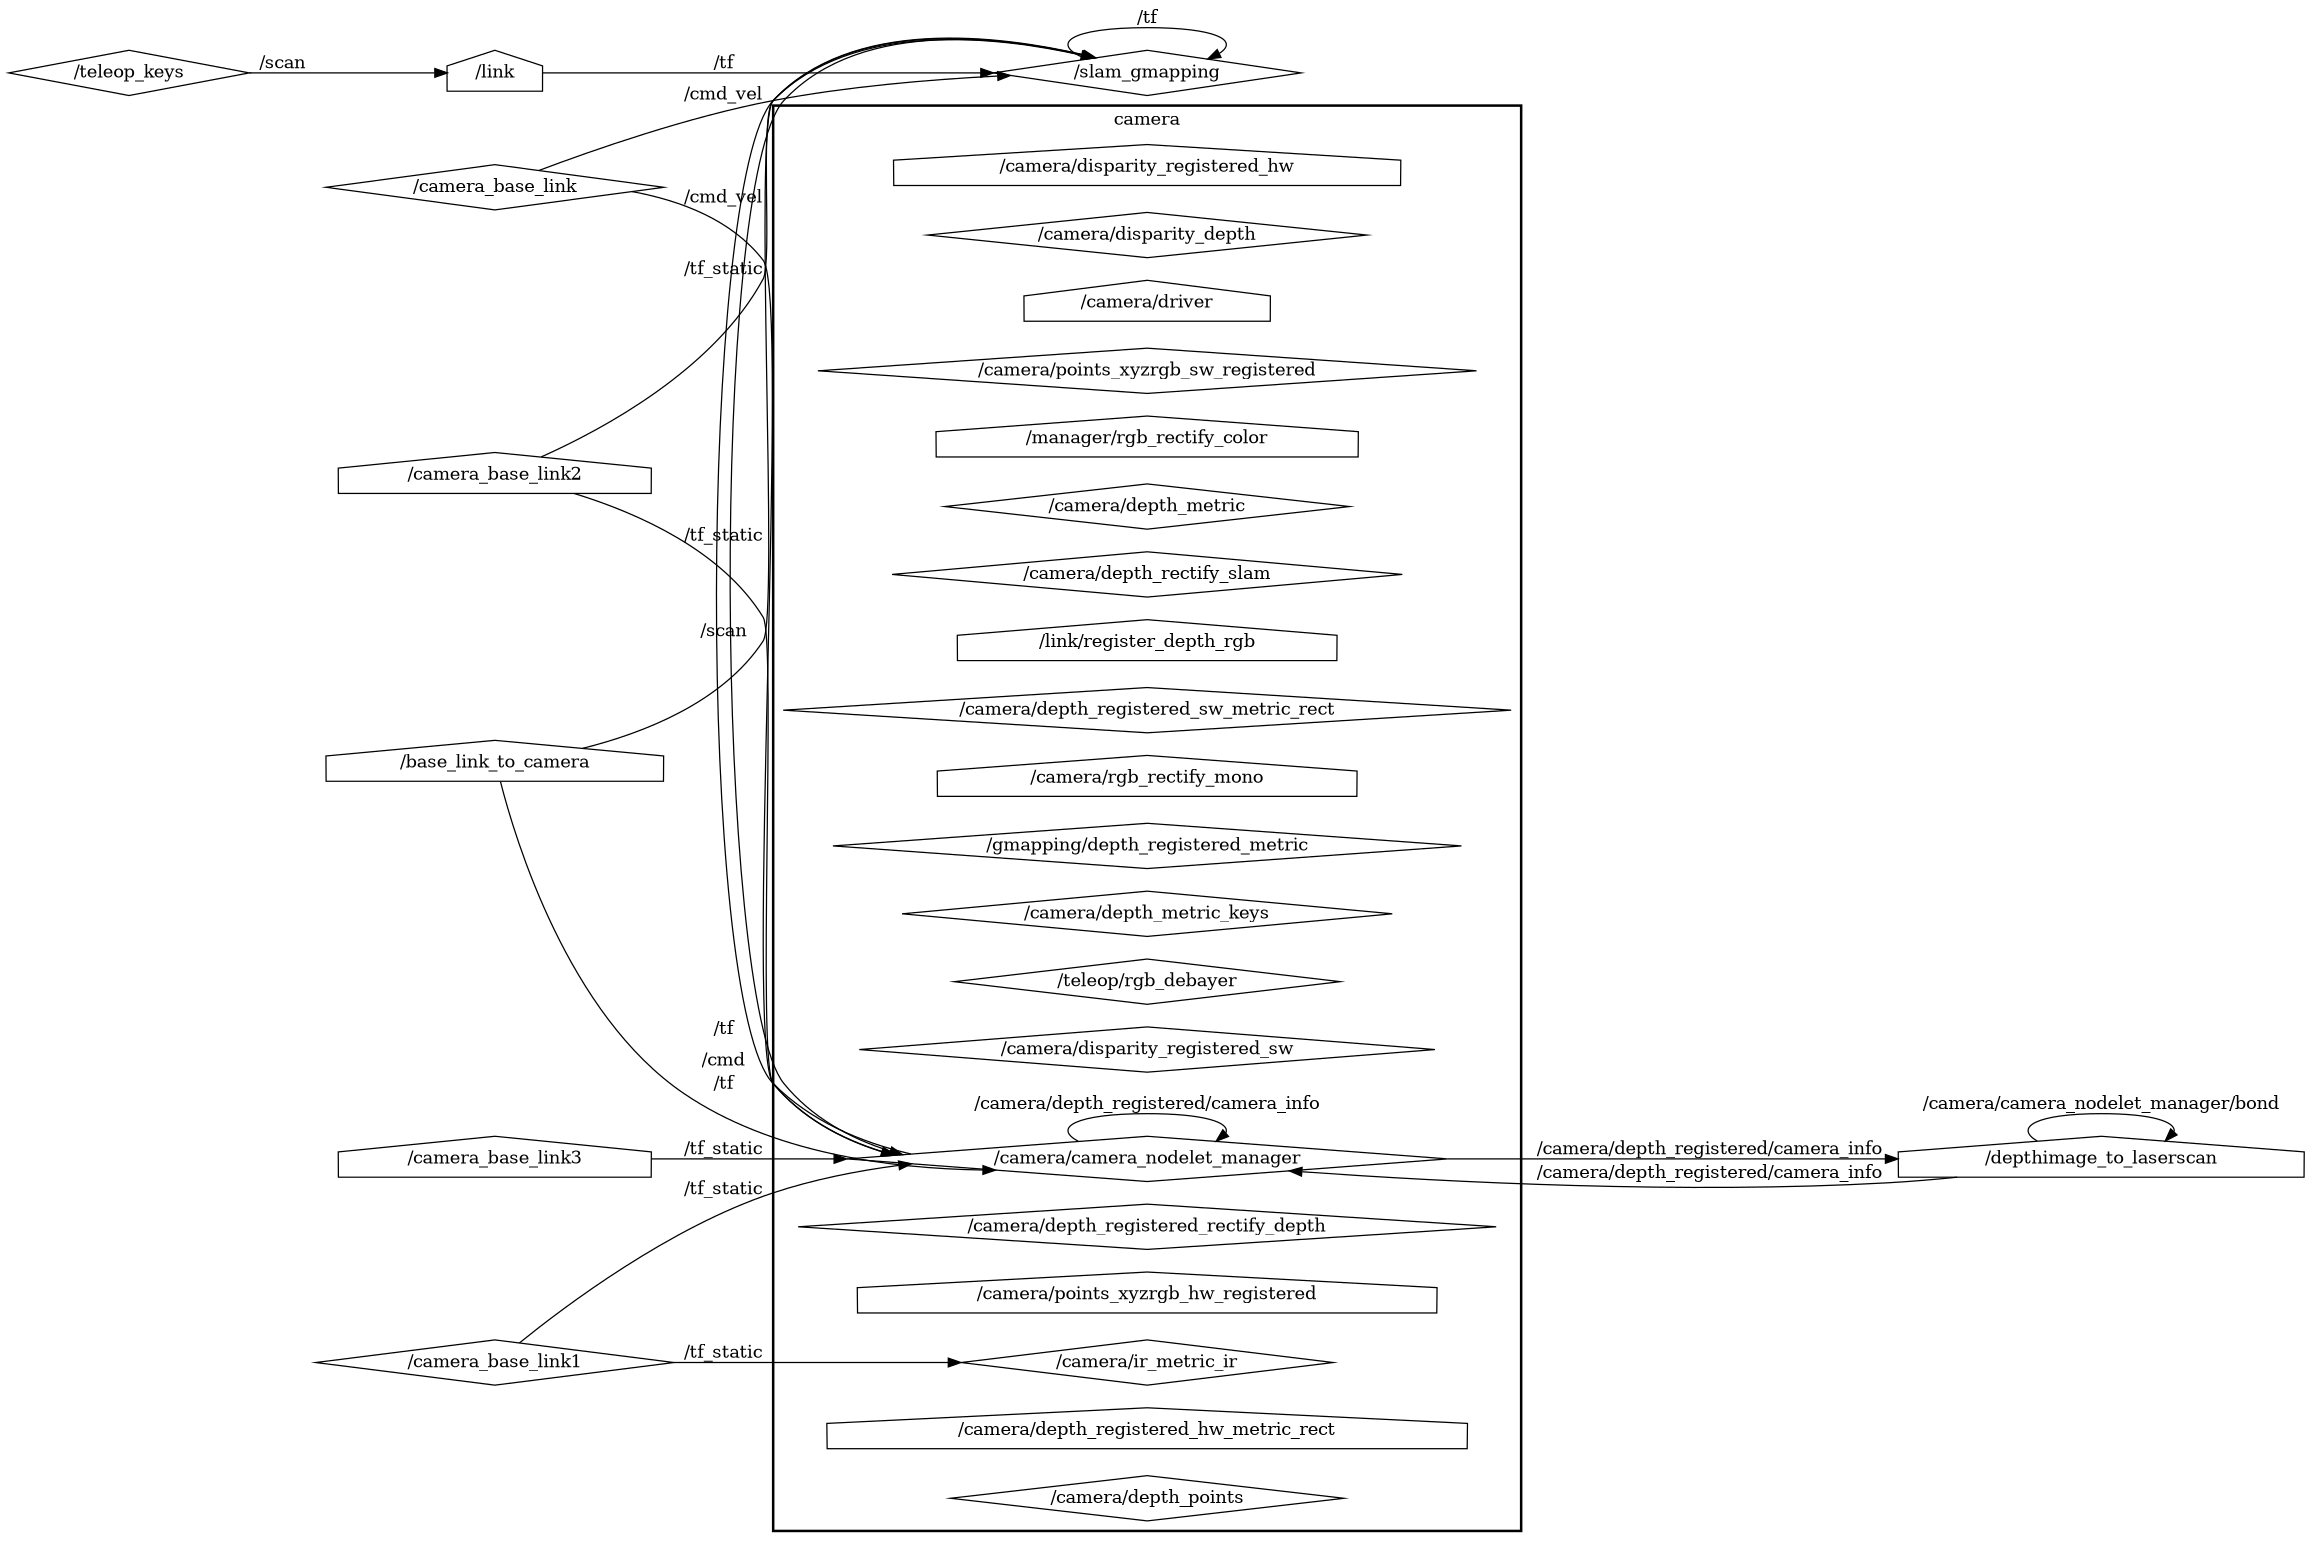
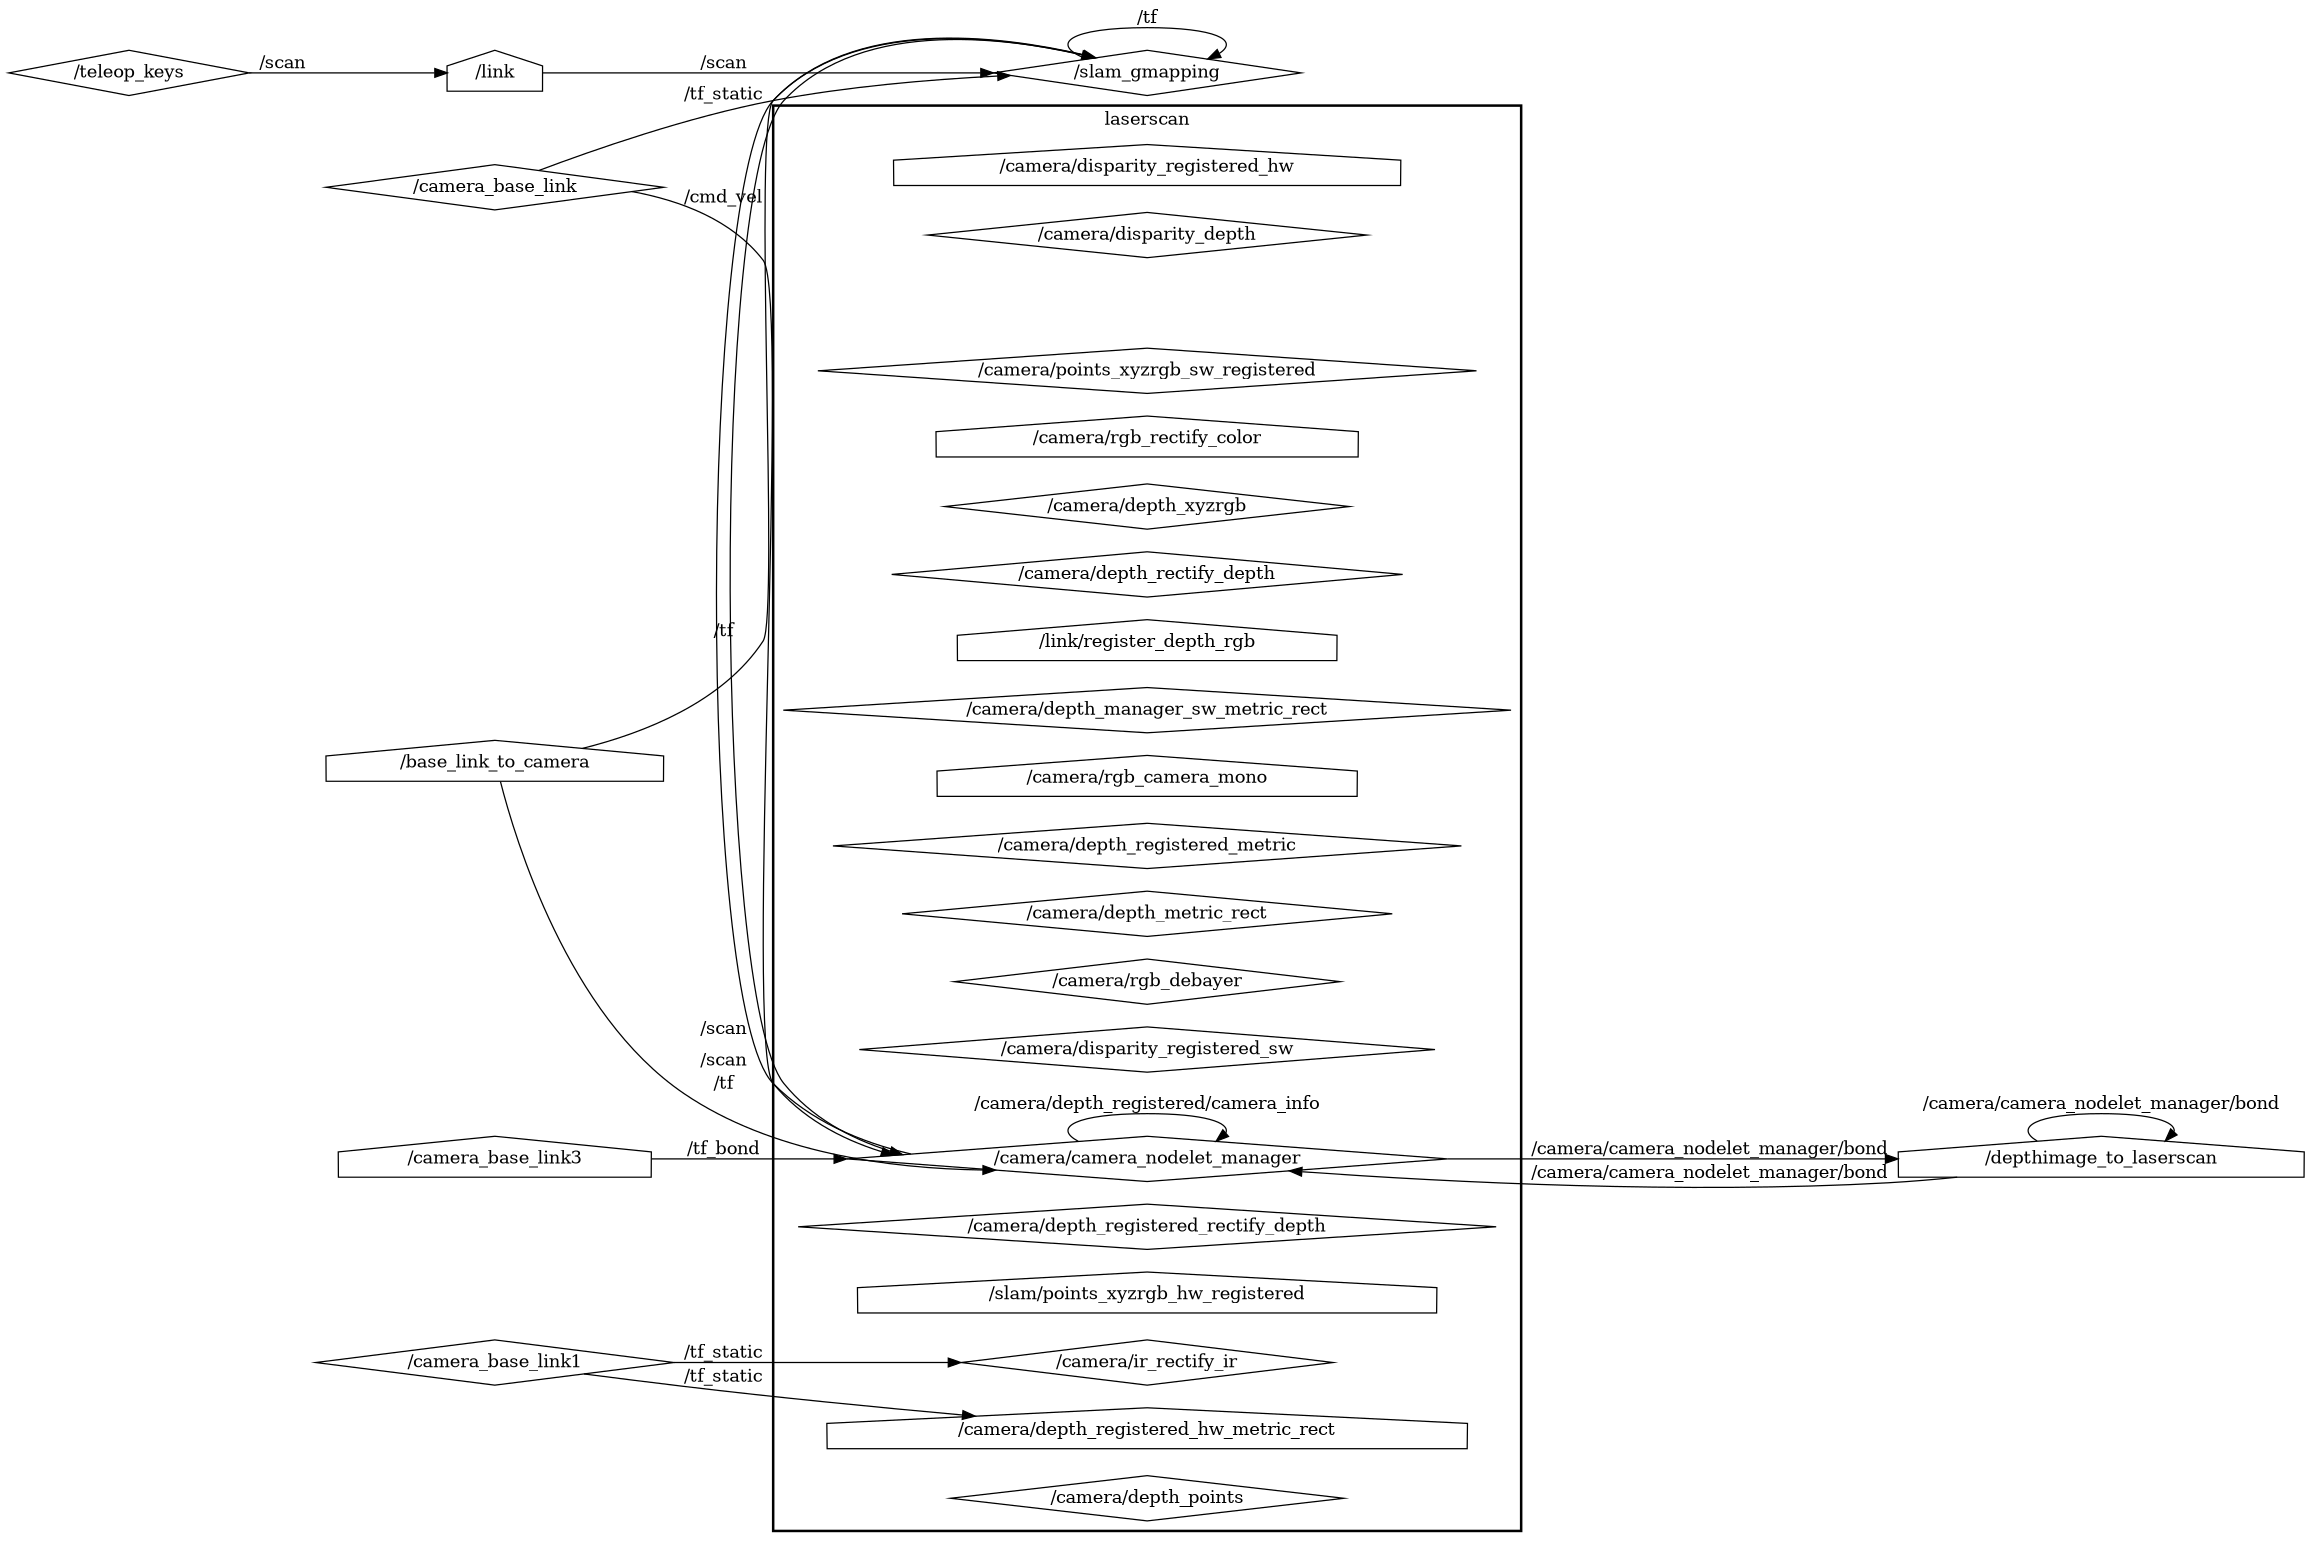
(724, 63) -> (724, 63)
(724, 95) -> (724, 95)
(1147, 120) -> (1147, 120)
(1147, 303) -> none
(1147, 439) -> (1147, 439)
(495, 475) -> none
(1147, 507) -> (1147, 507)
(1147, 574) -> (1147, 574)
(724, 632) -> (724, 632)
(1147, 710) -> (1147, 710)
(1147, 778) -> (1147, 778)
(1147, 846) -> (1147, 846)
(1147, 914) -> (1147, 914)
(1147, 982) -> (1147, 982)
(724, 1029) -> (724, 1029)
(724, 1061) -> (724, 1061)
(724, 1149) -> (724, 1149)
(1710, 1149) -> (1710, 1149)
(1710, 1173) -> (1710, 1173)
(696, 1226) -> (763, 1395)
(1147, 1295) -> (1147, 1295)
(1147, 1363) -> (1147, 1363)
